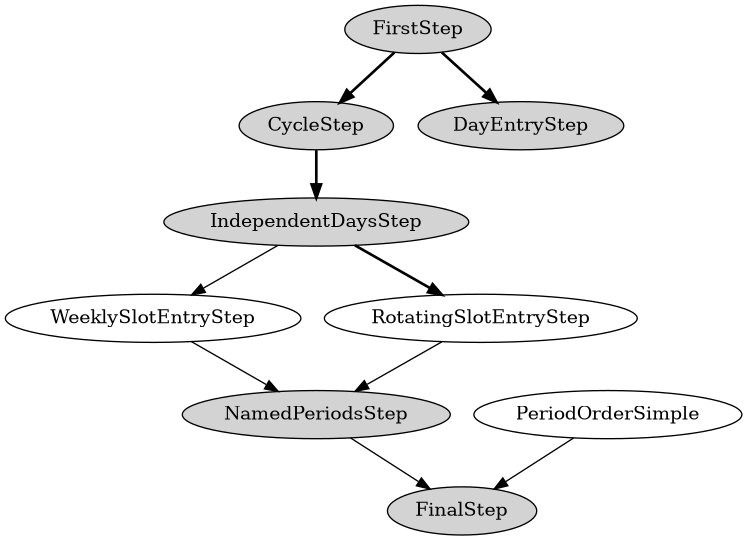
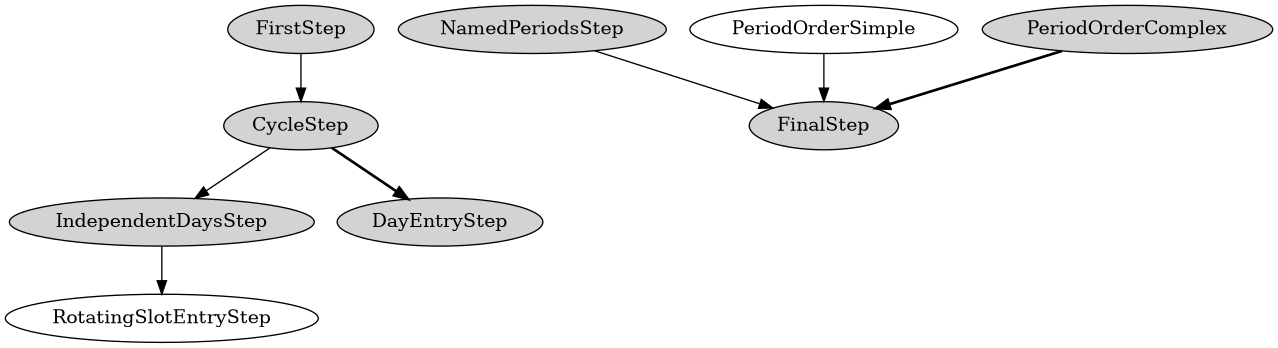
none -> (1127, 29)
(372, 73) -> (301, 71)
(464, 73) -> (364, 170)
(316, 167) -> (238, 169)
(392, 267) -> (162, 264)
(153, 318) -> none
(404, 363) -> none
